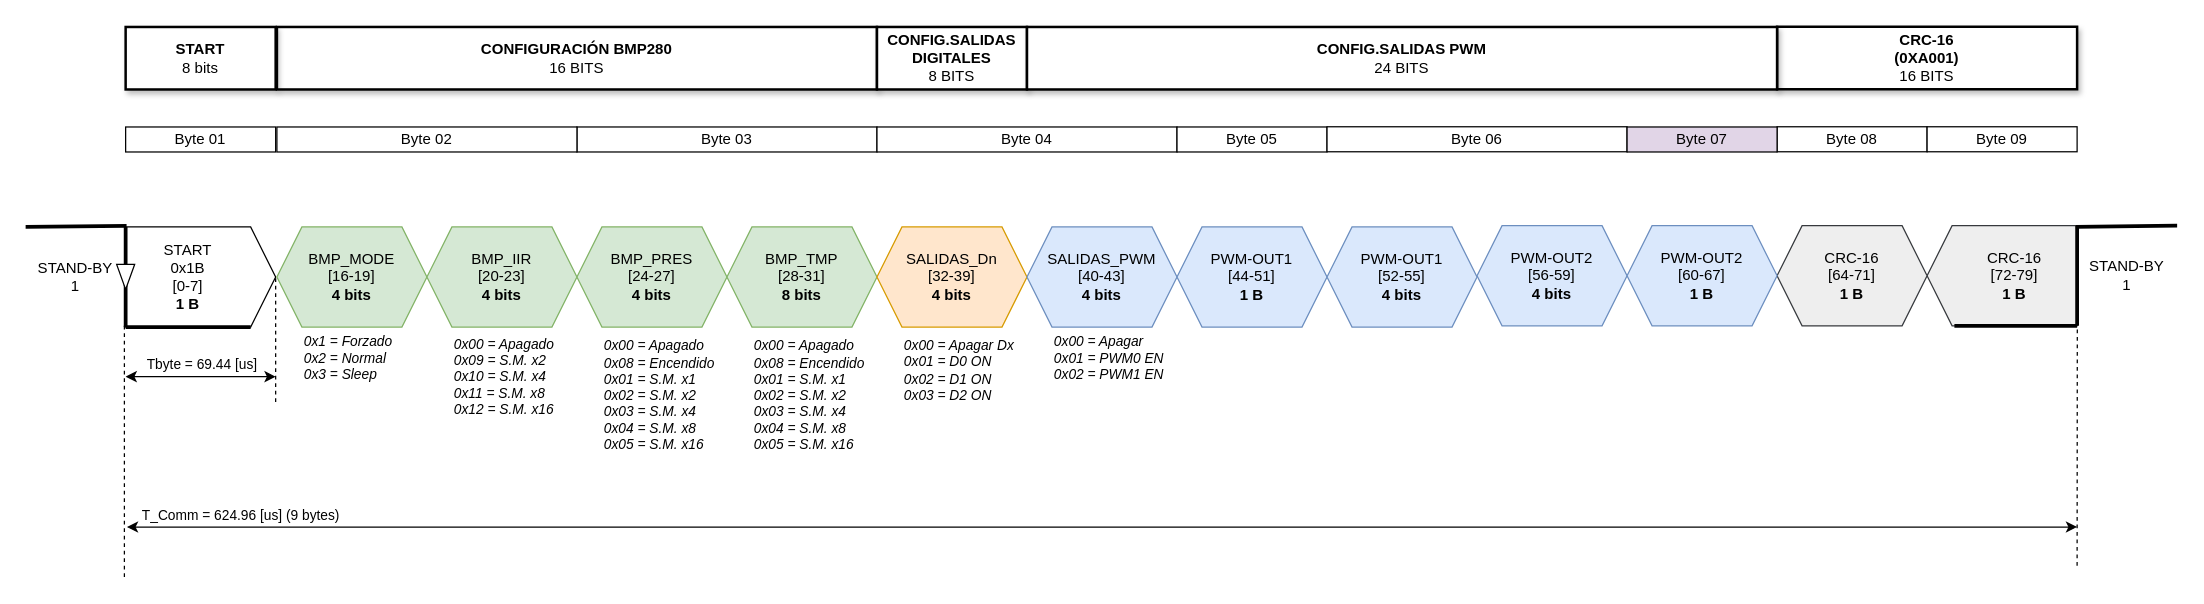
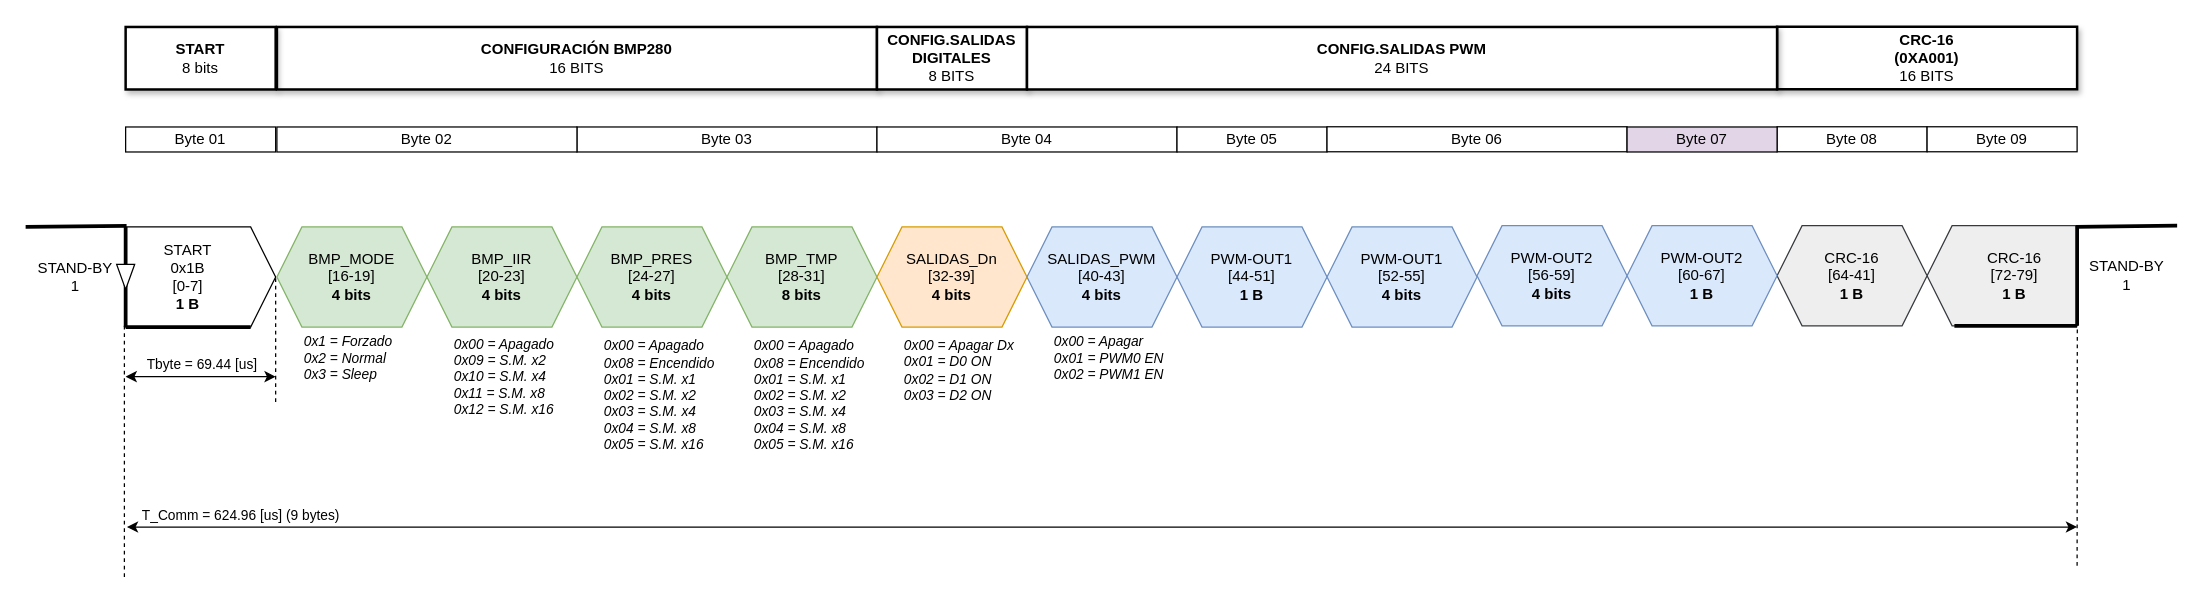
(1852, 276) -> (1852, 276)
